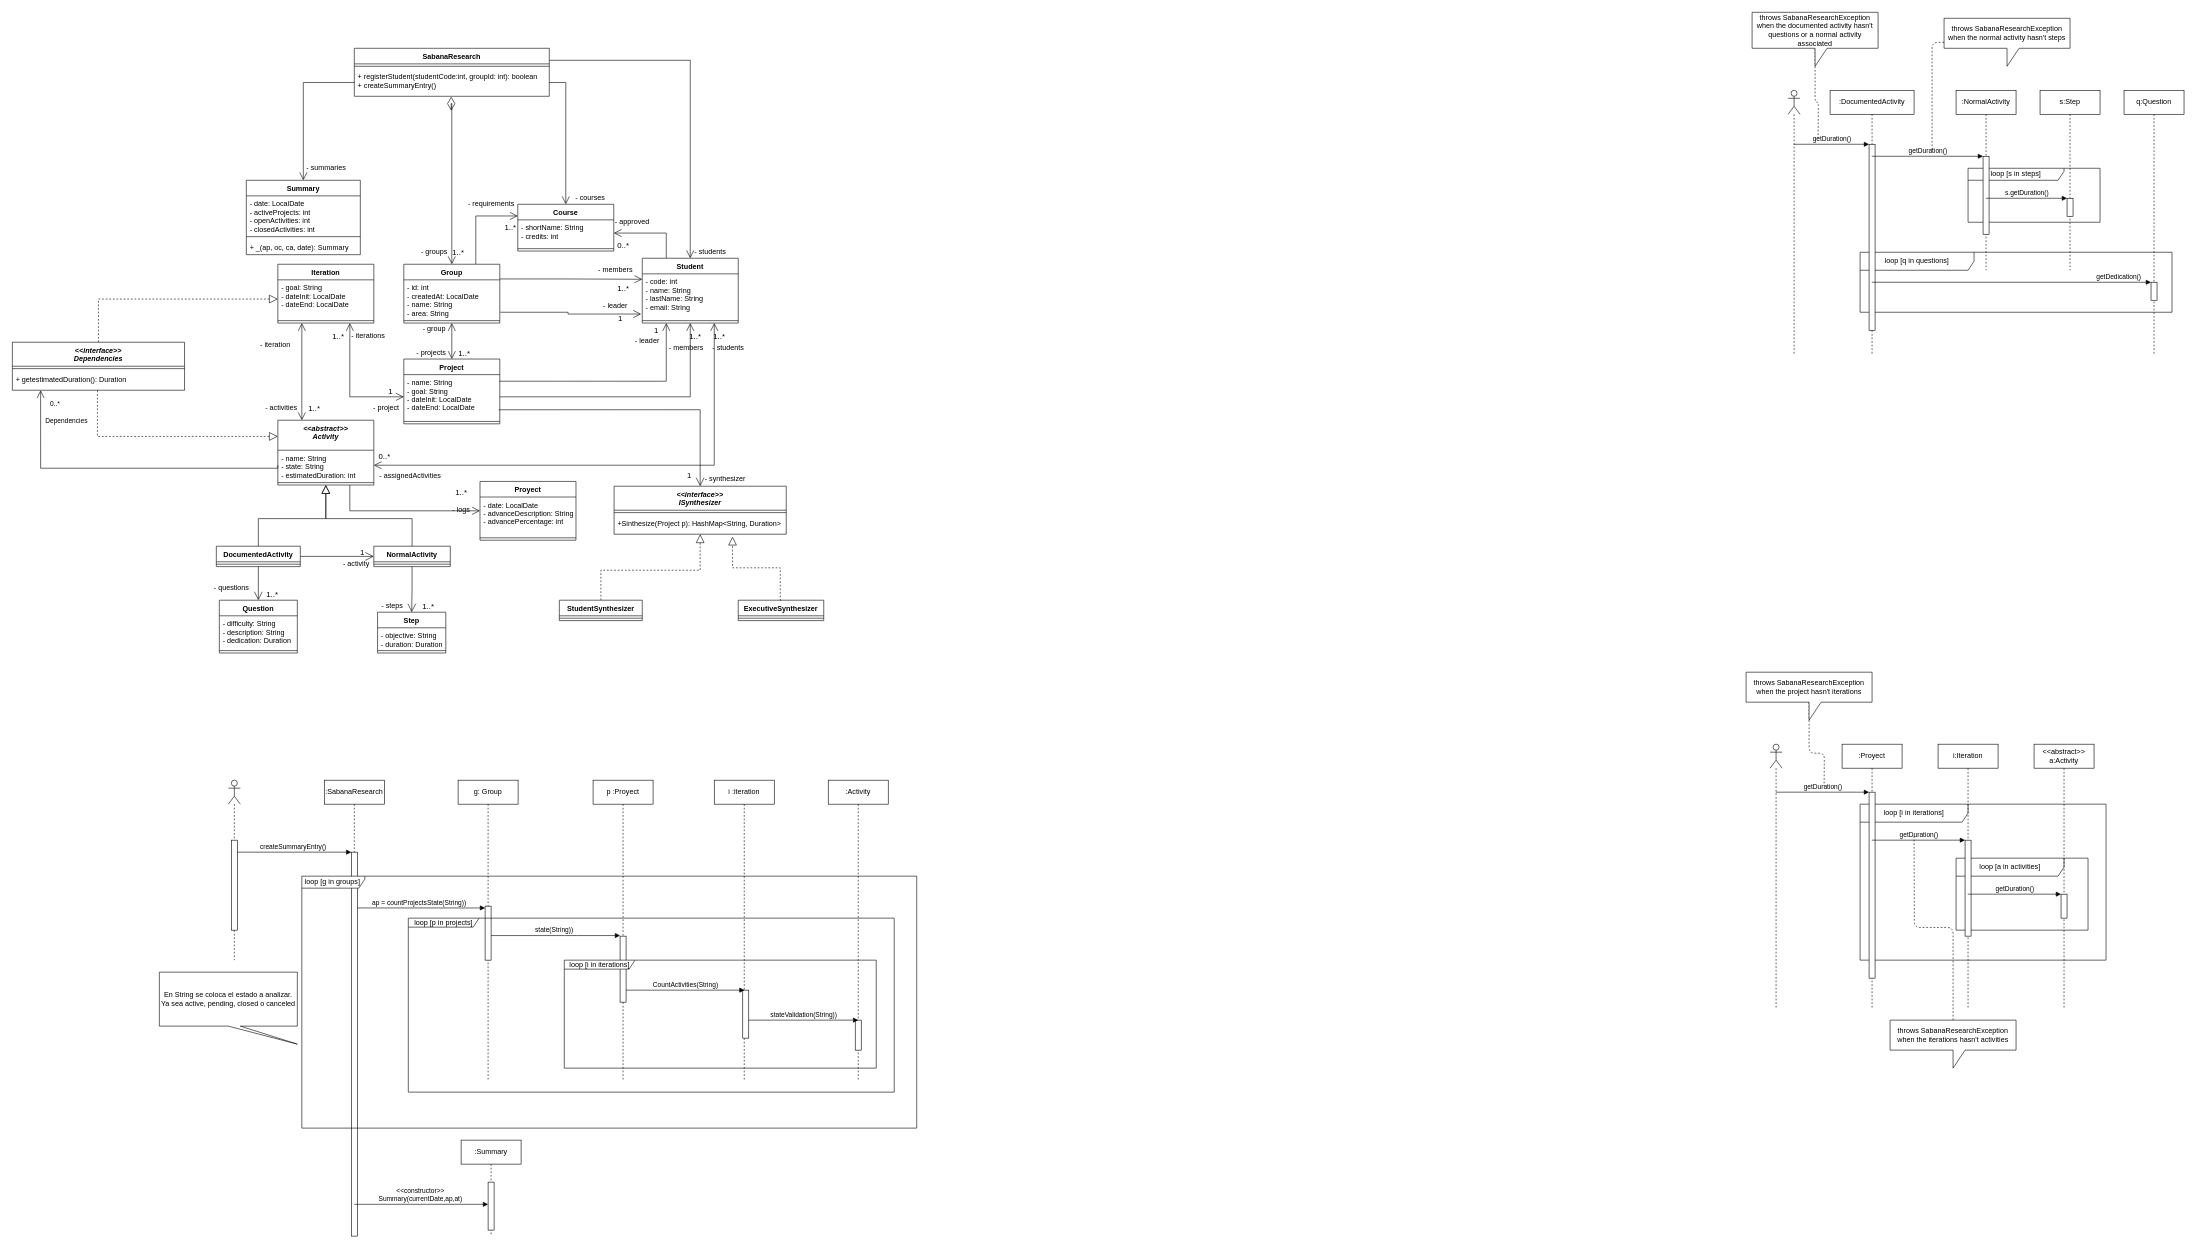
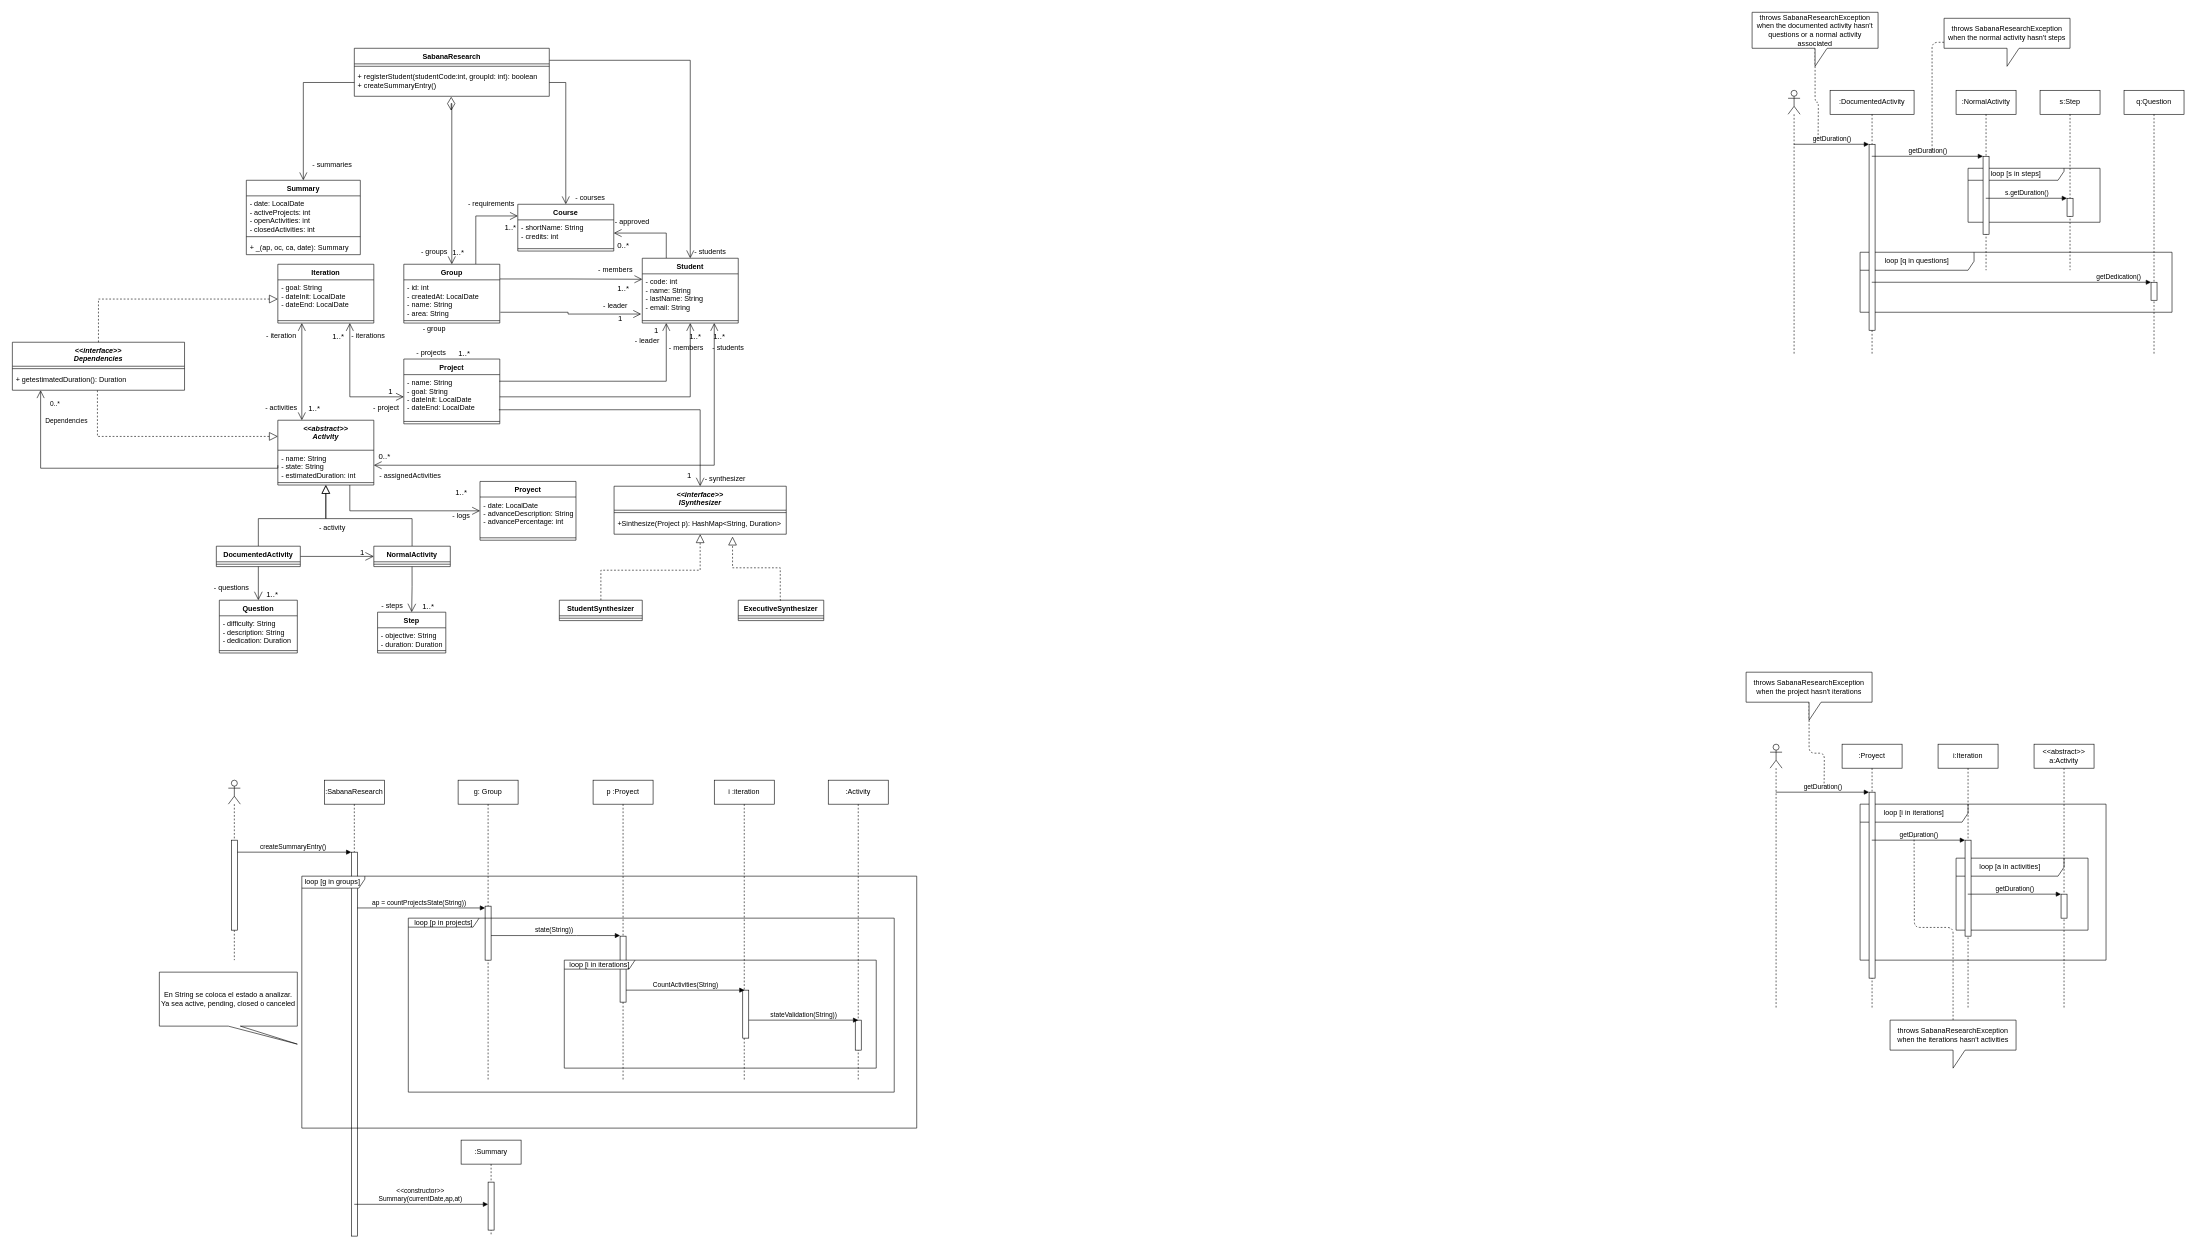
(326, 168) -> (332, 165)
(452, 342) -> none
(275, 345) -> (281, 336)
(461, 510) -> (461, 516)
(356, 564) -> (332, 528)
